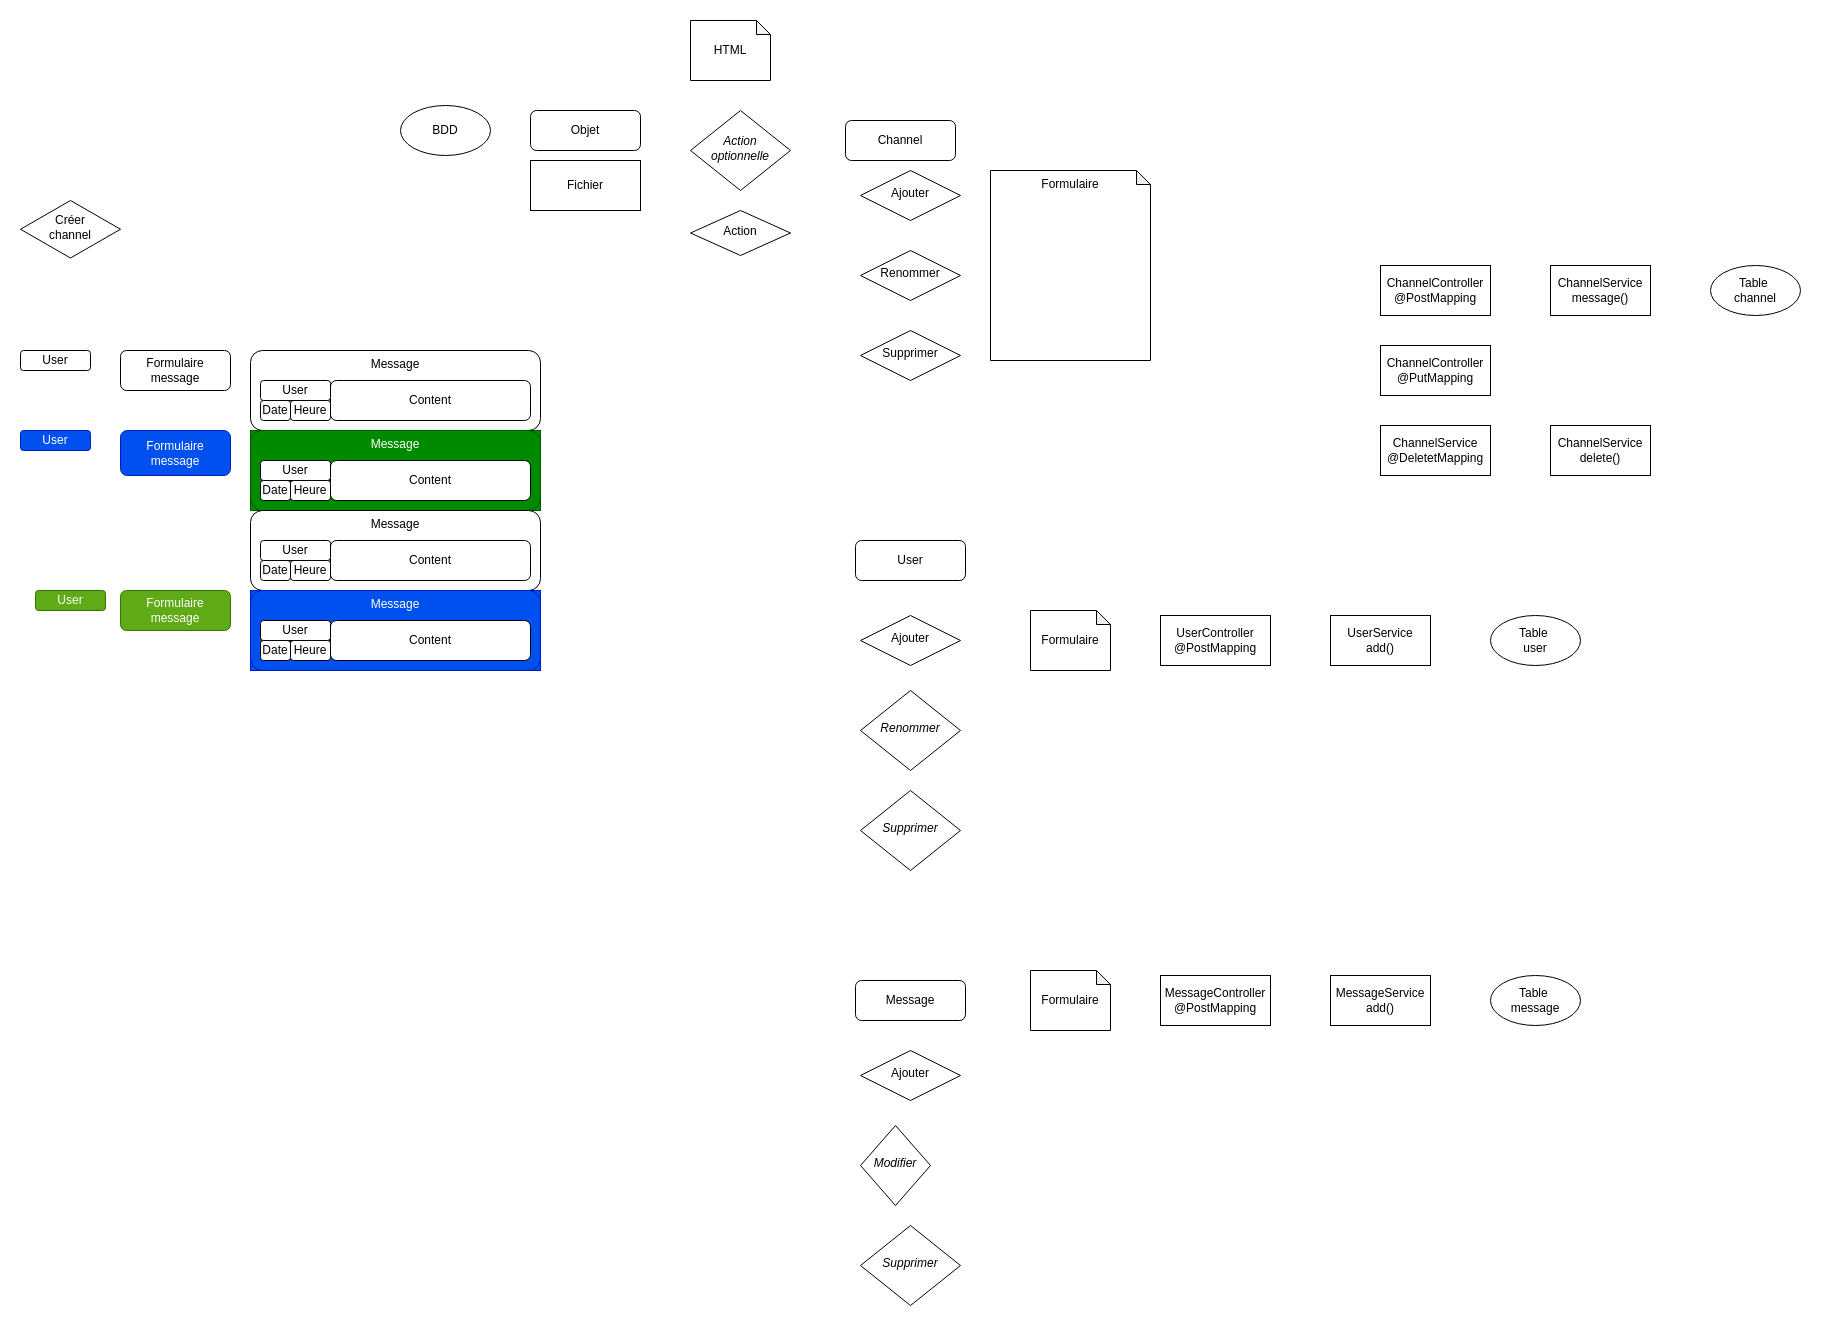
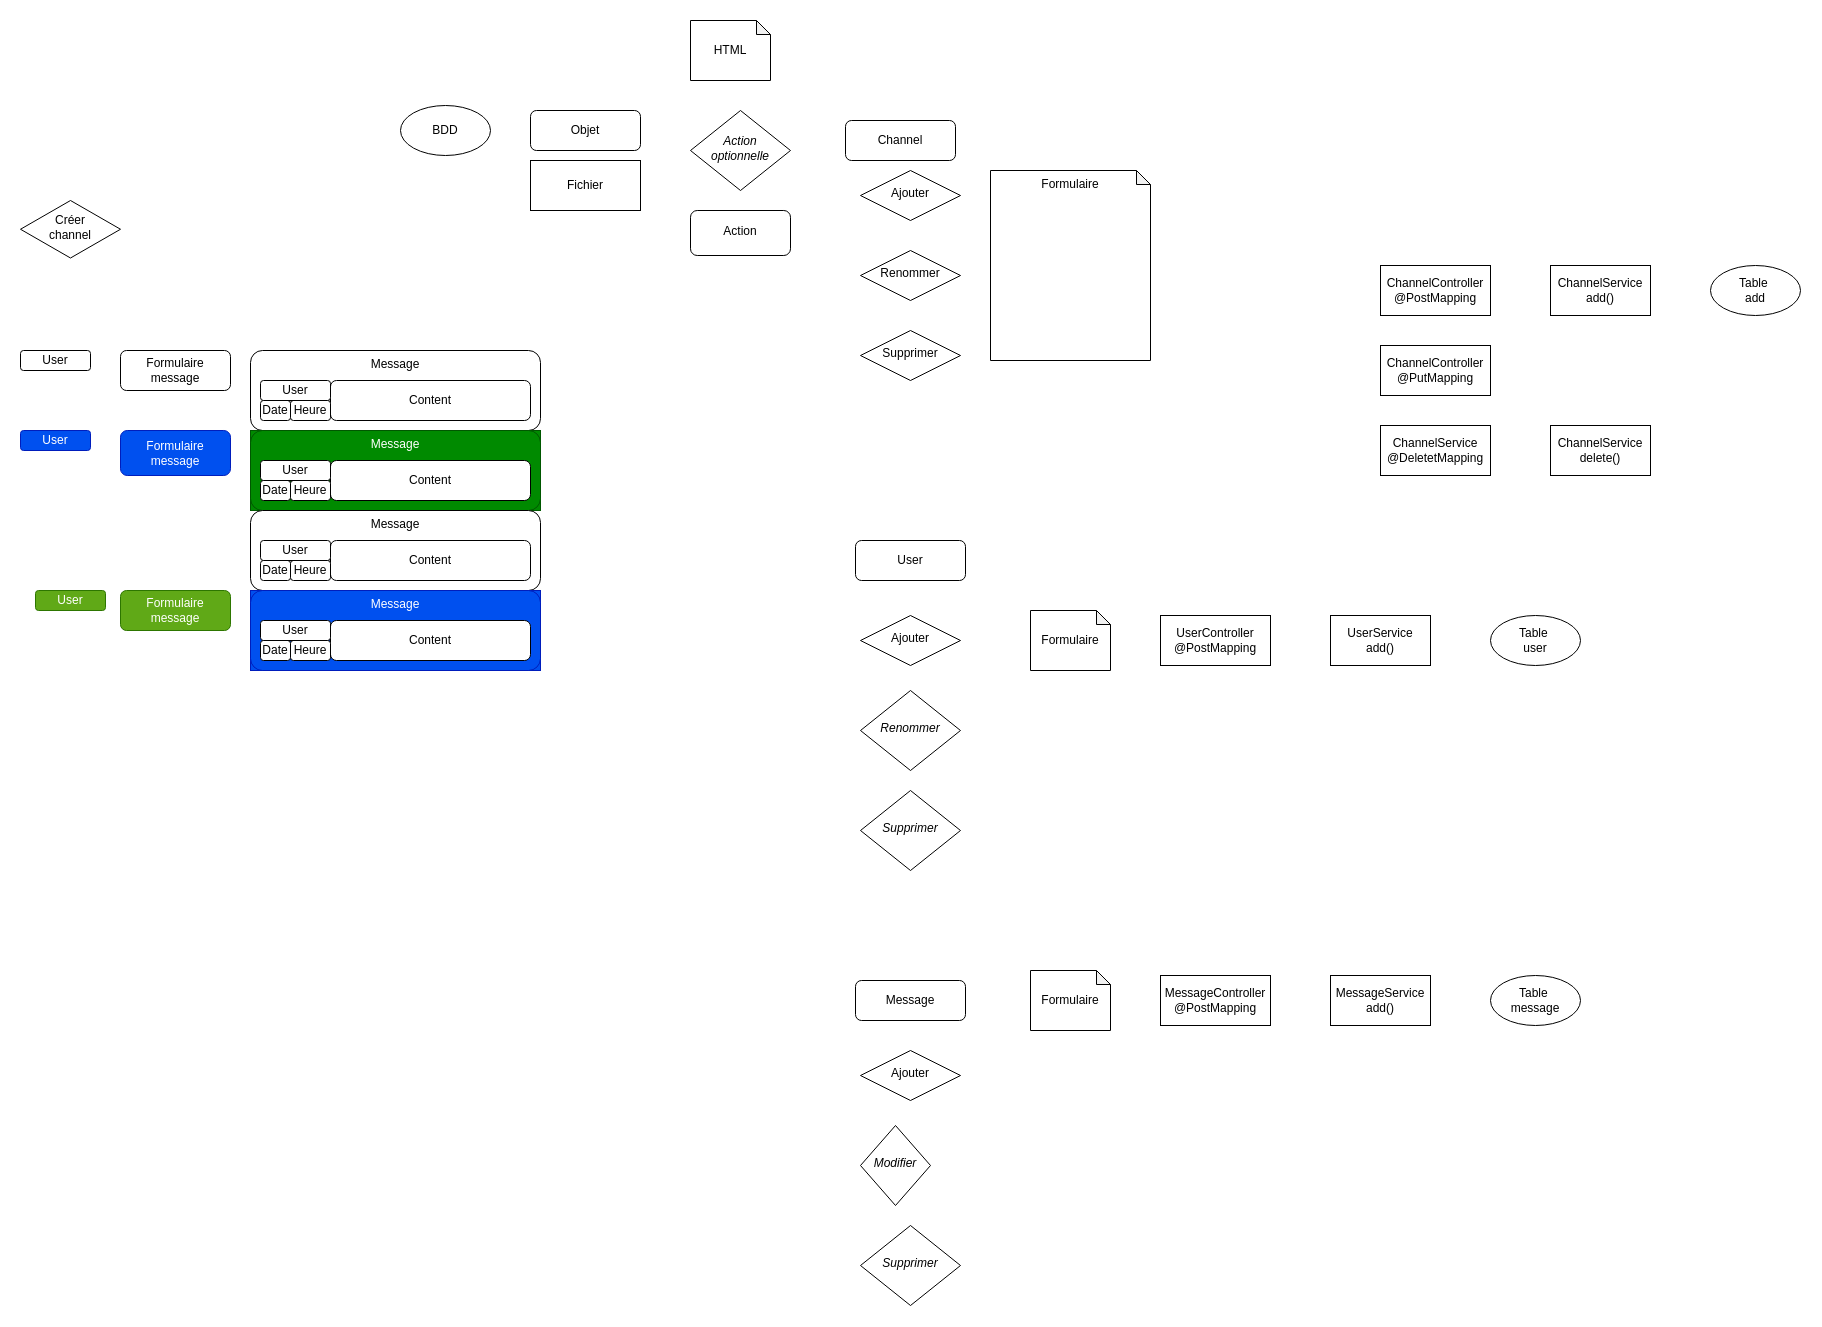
(741, 233) -> (741, 233)
(1601, 291) -> (1601, 291)
(1756, 291) -> (1756, 291)
